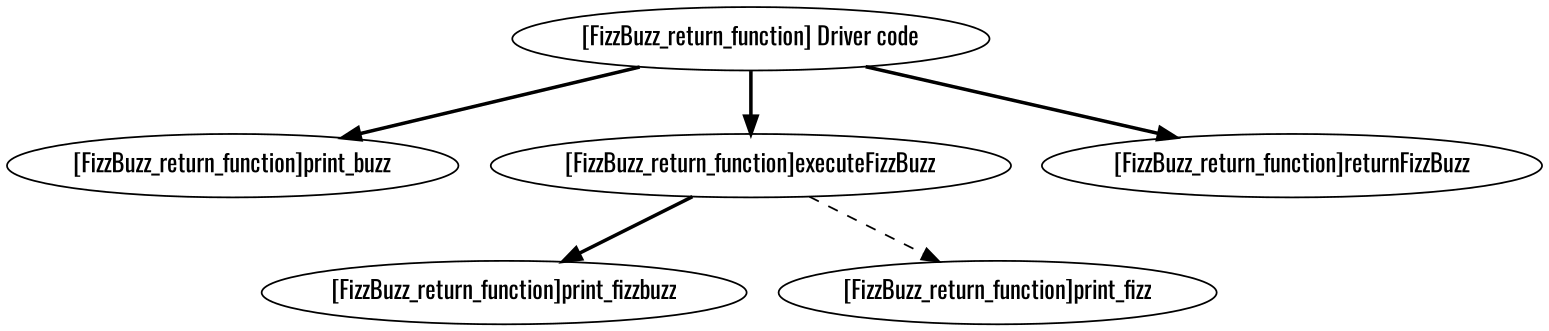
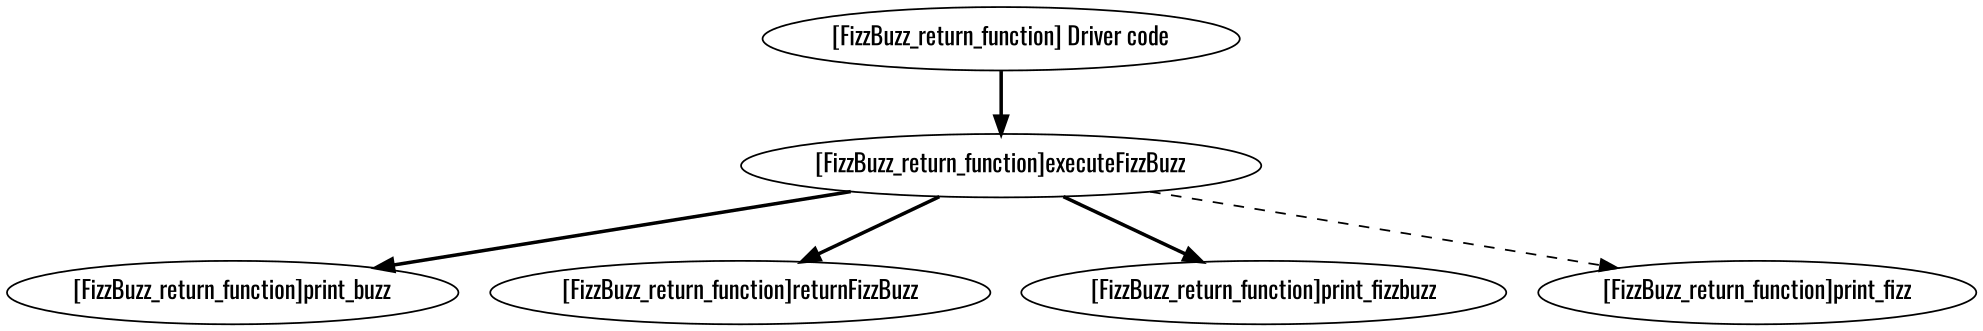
(500, 100) -> (622, 228)
(1012, 100) -> (879, 225)
